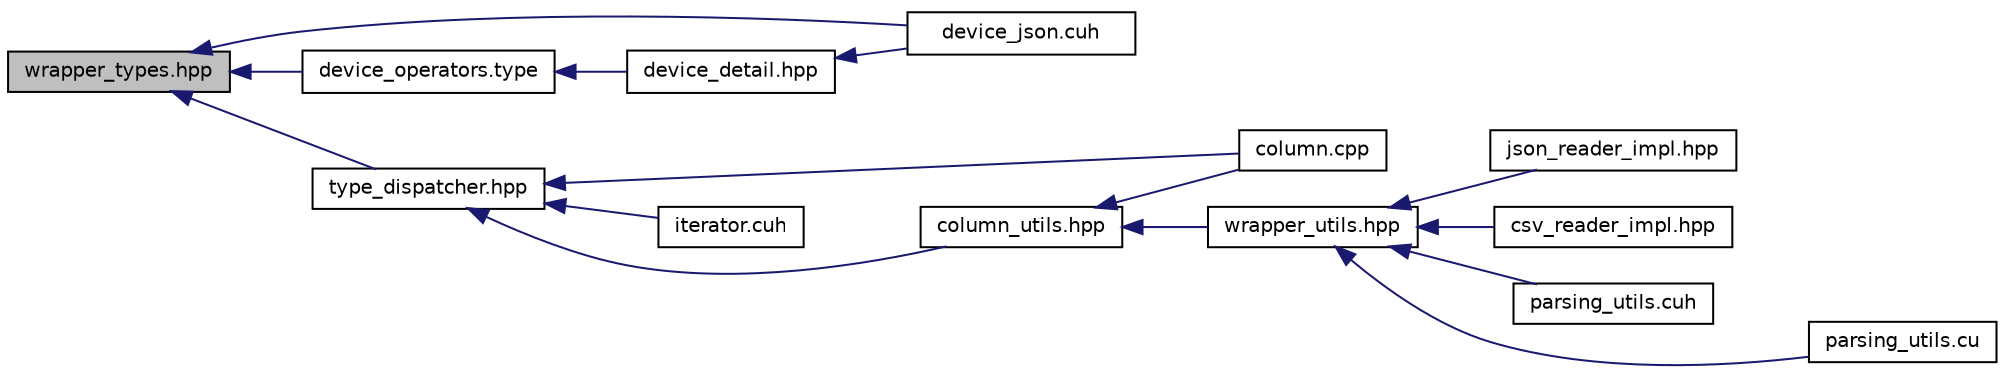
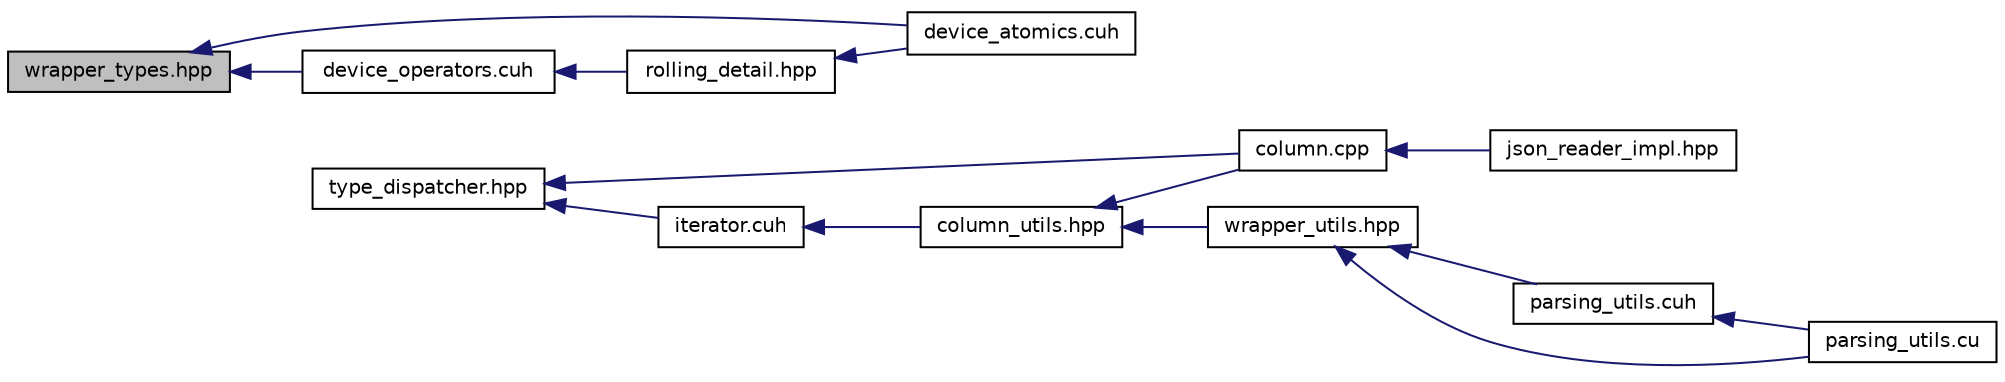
(1021, 33) -> (1021, 33)
(429, 72) -> (429, 72)
(731, 72) -> (731, 72)
(283, 134) -> none
(1473, 186) -> (1448, 150)
(1613, 227) -> none
(713, 274) -> (872, 227)
none -> (1771, 325)
